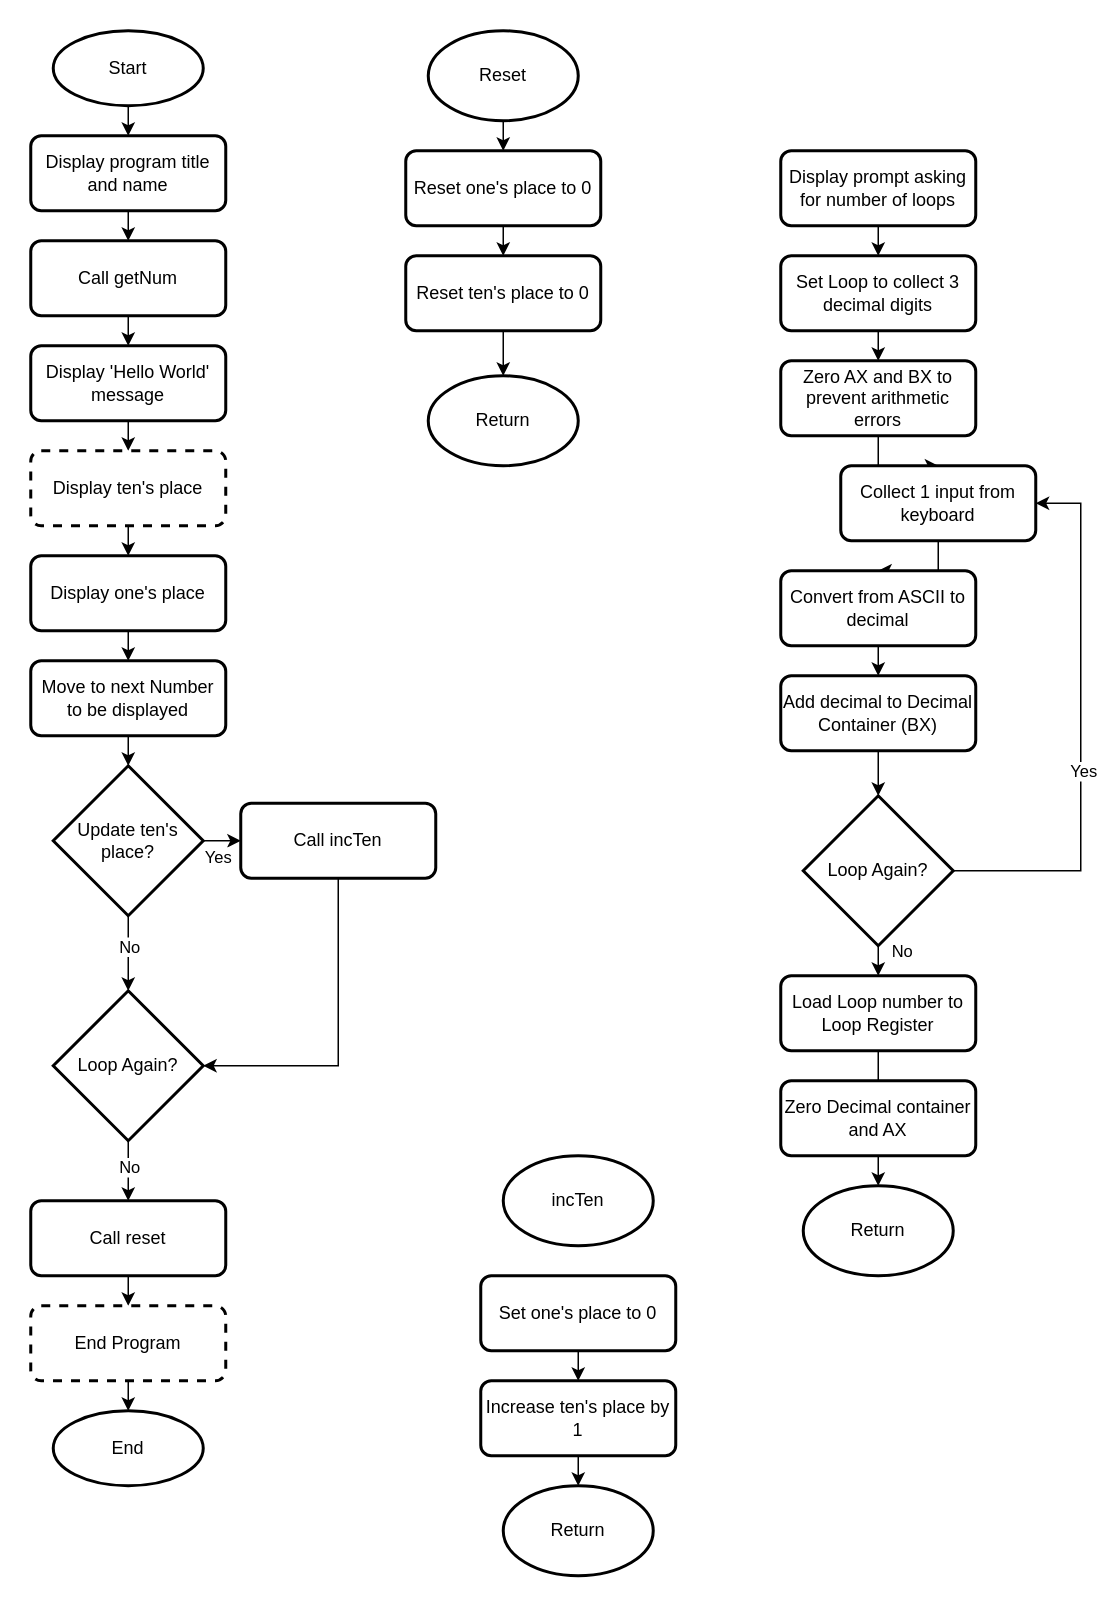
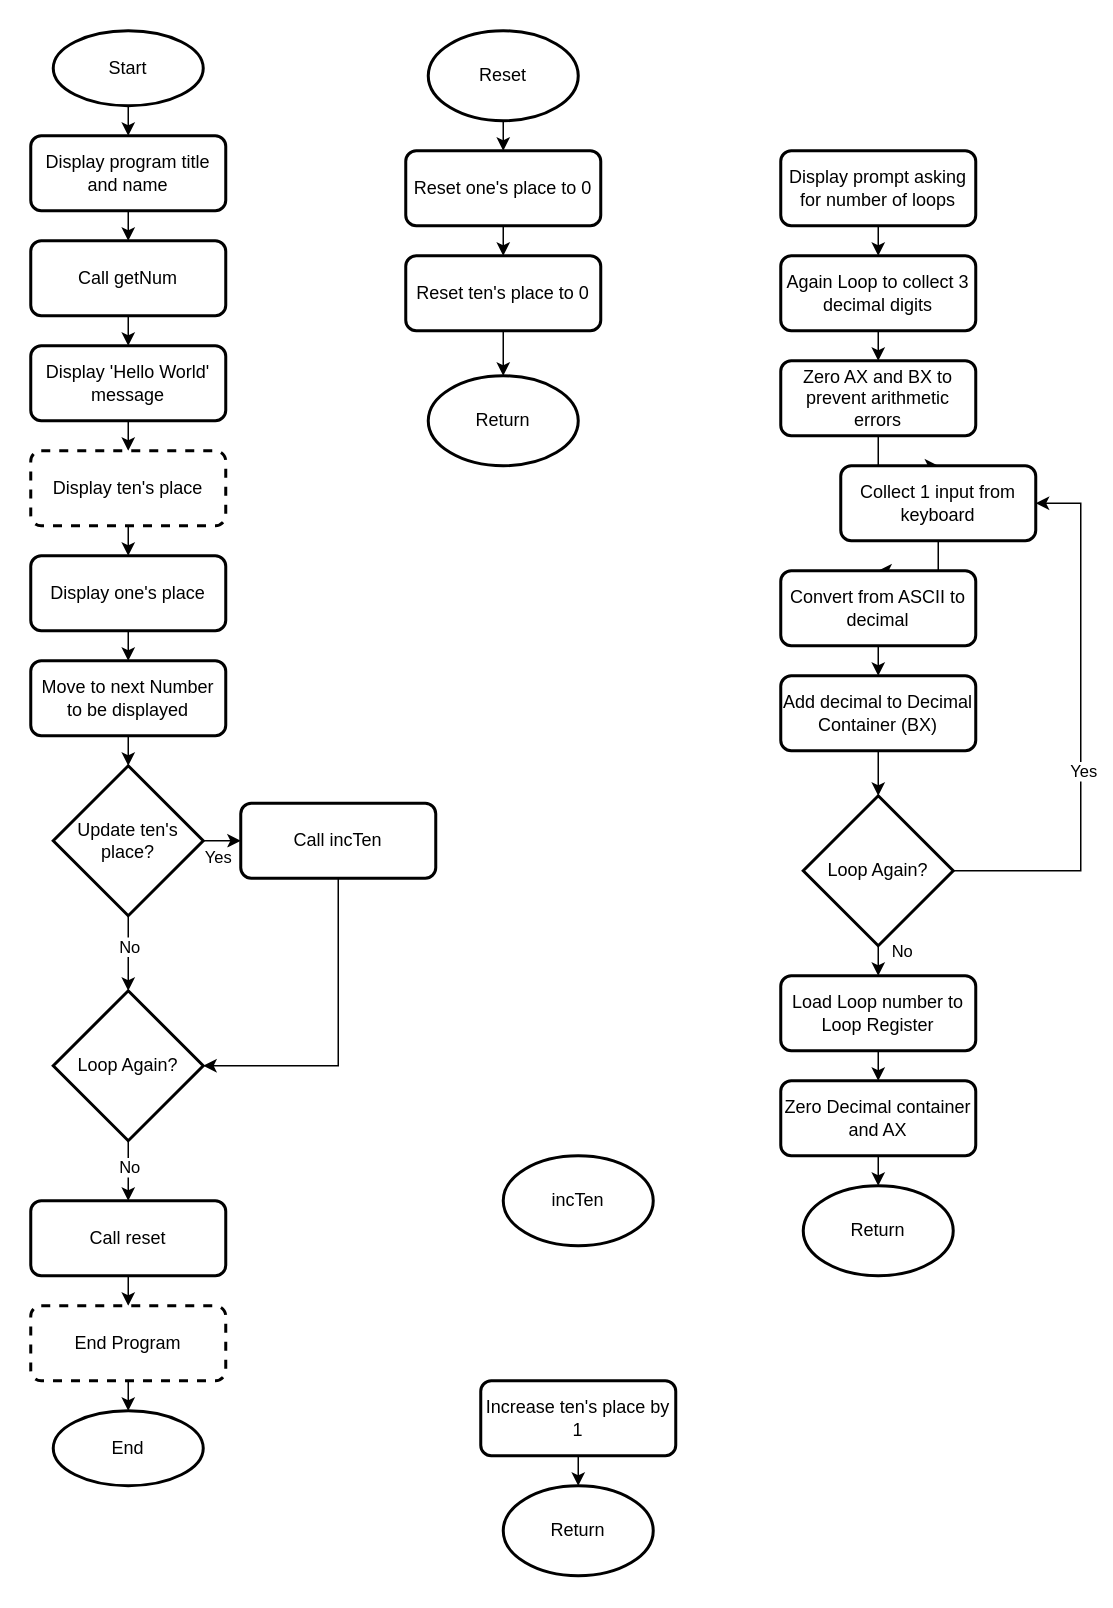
(878, 293) -> (878, 293)
(878, 1073) -> (878, 1069)
(578, 1313) -> none
(578, 1361) -> none
